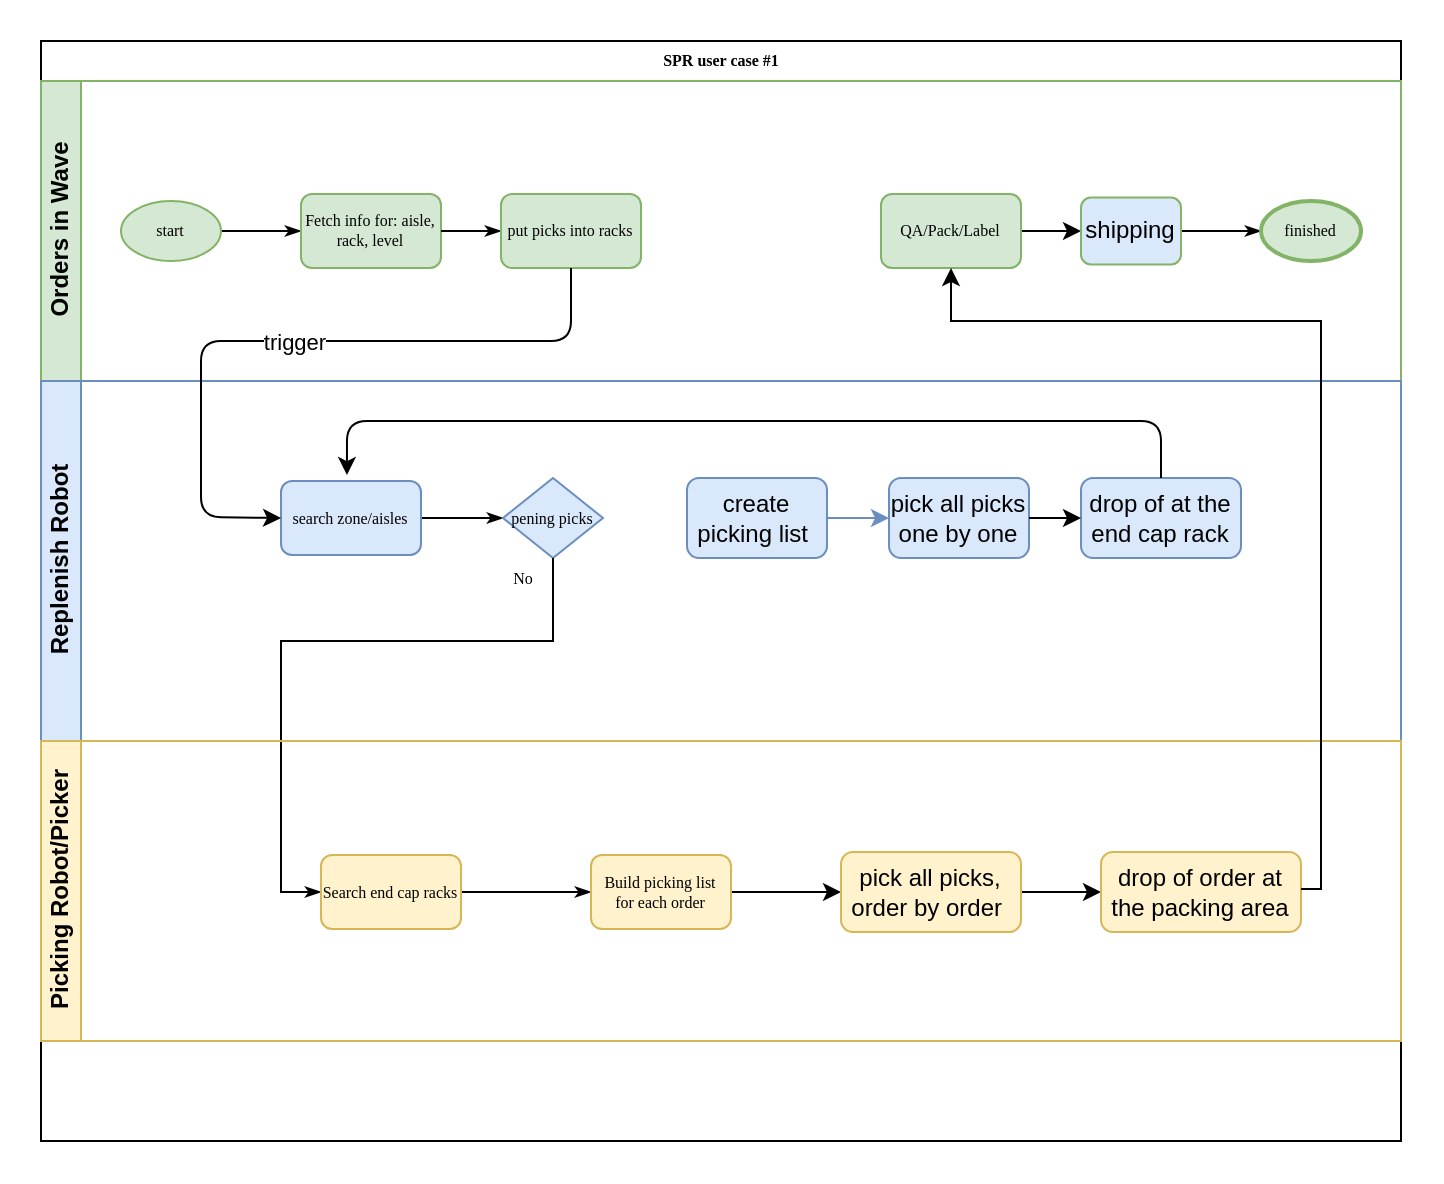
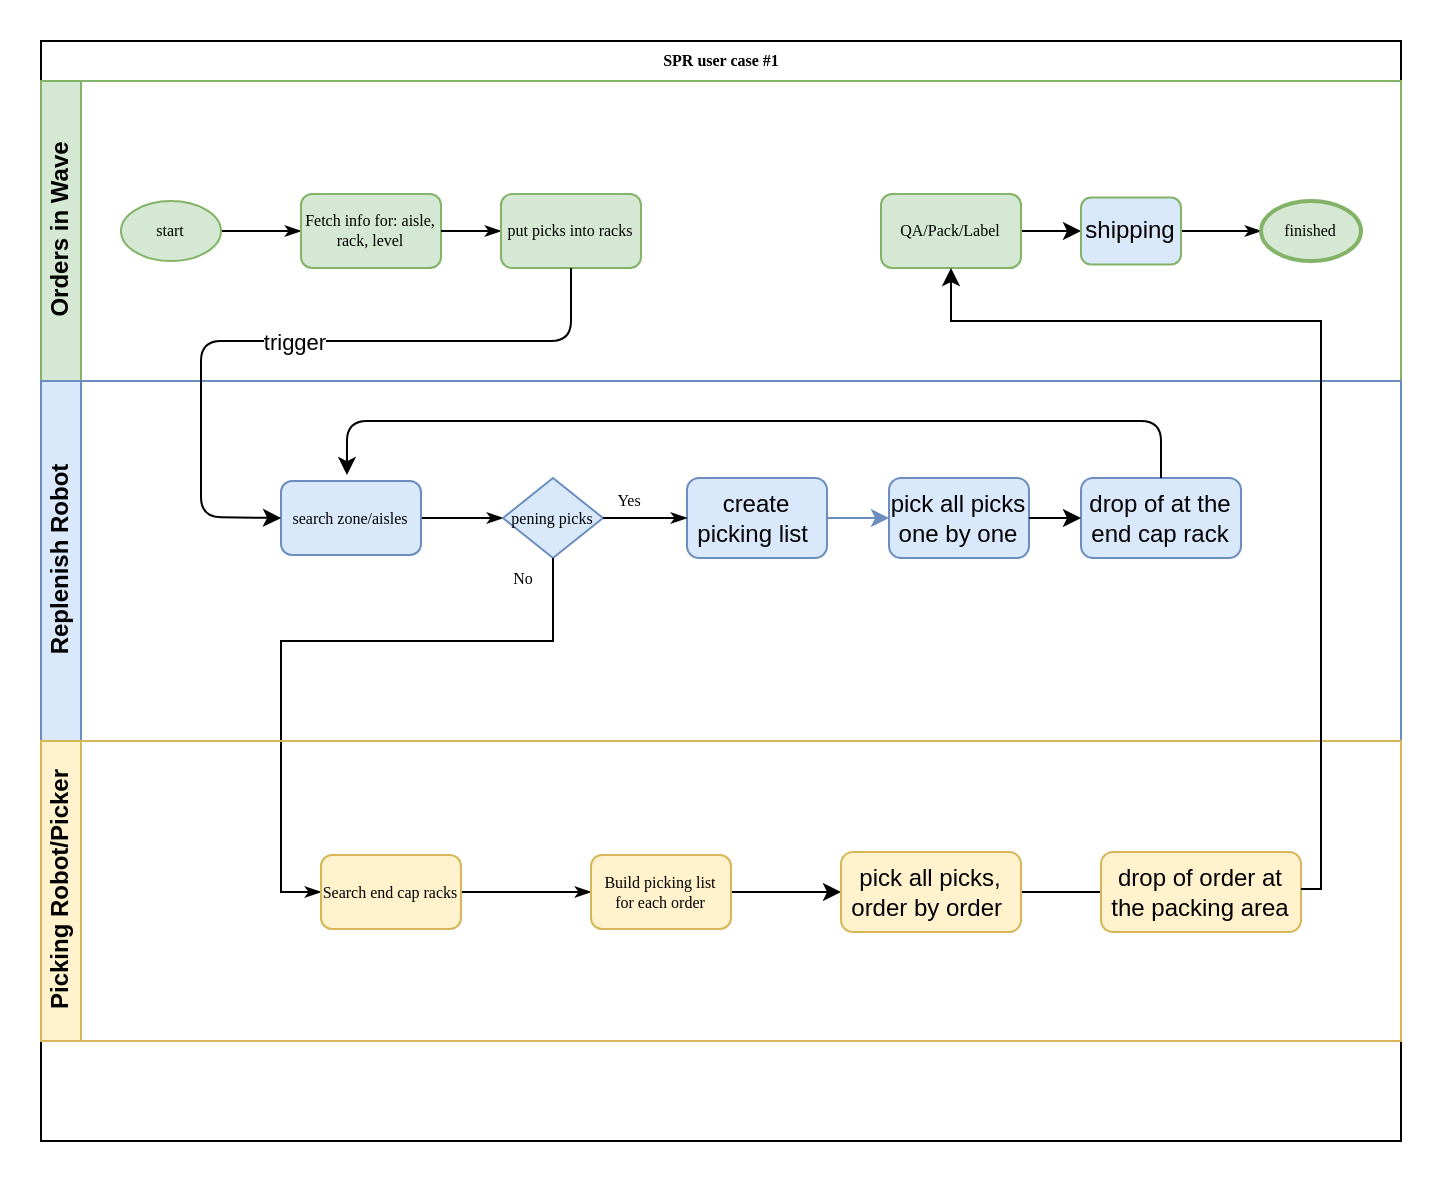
none -> (639, 518)
(1086, 892) -> (1091, 892)
